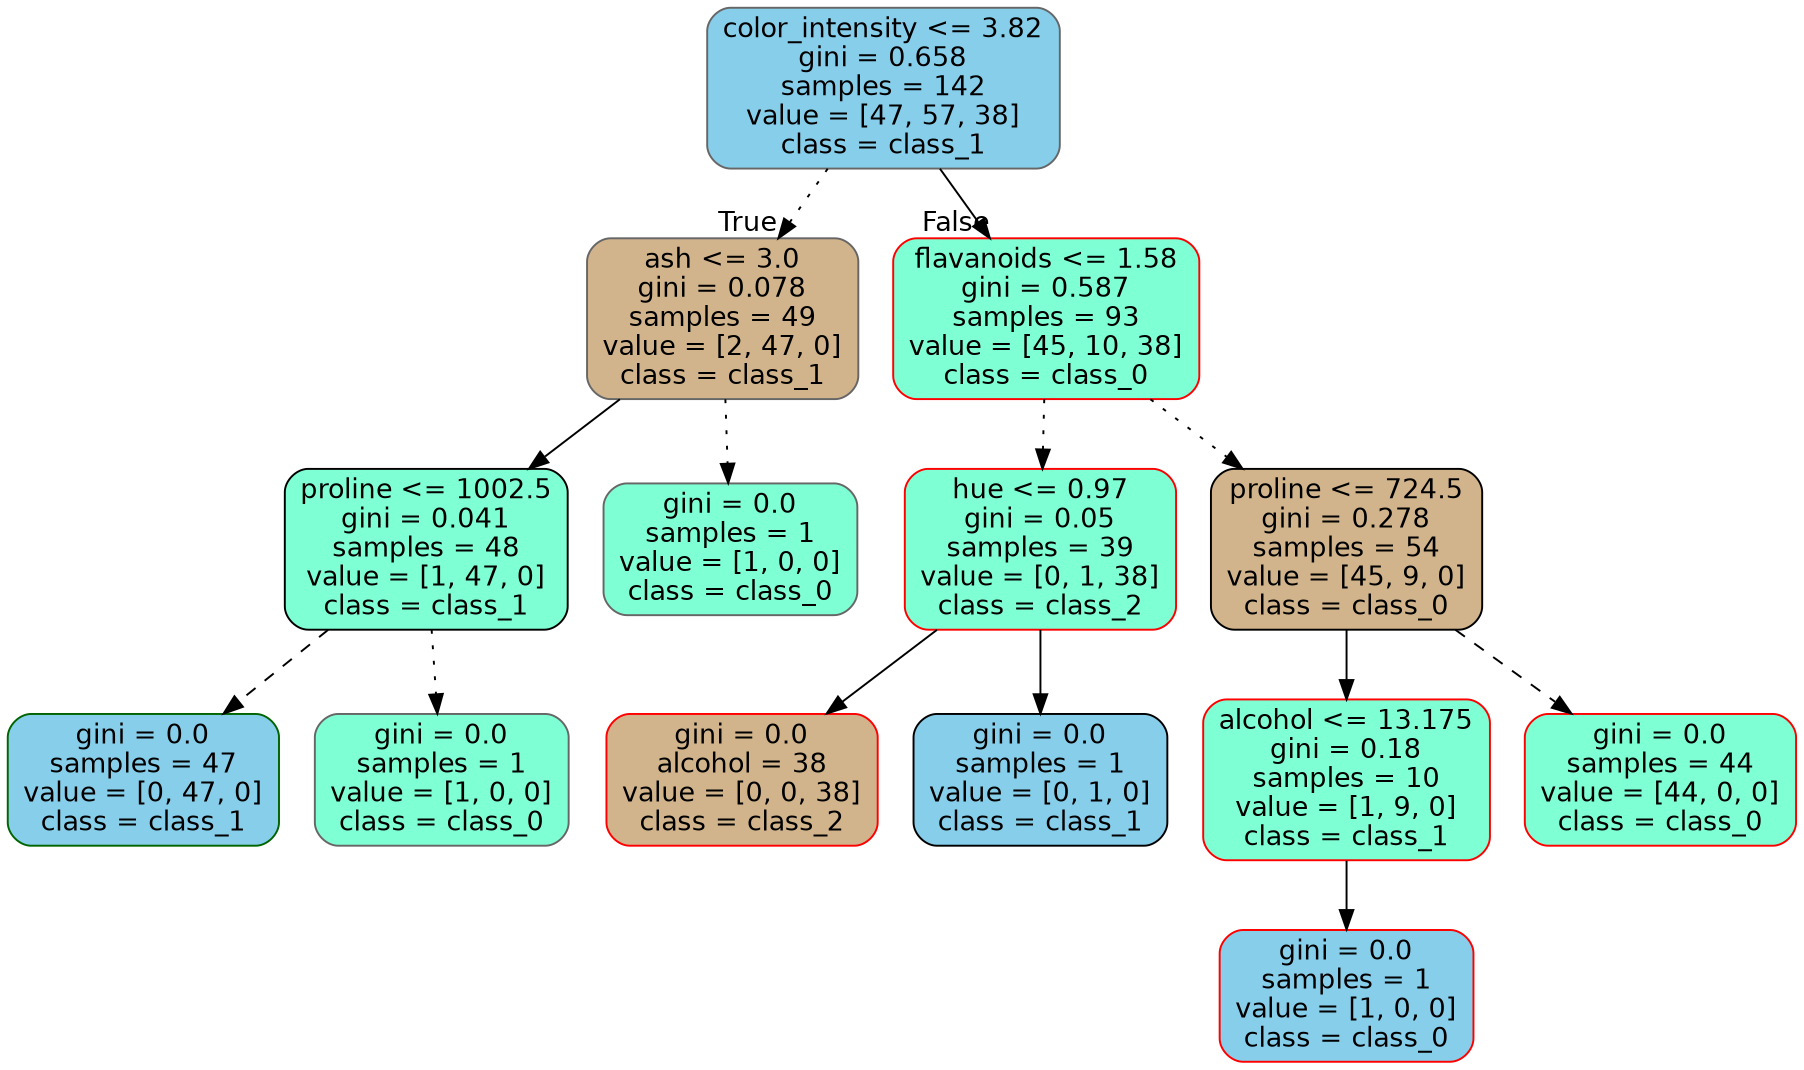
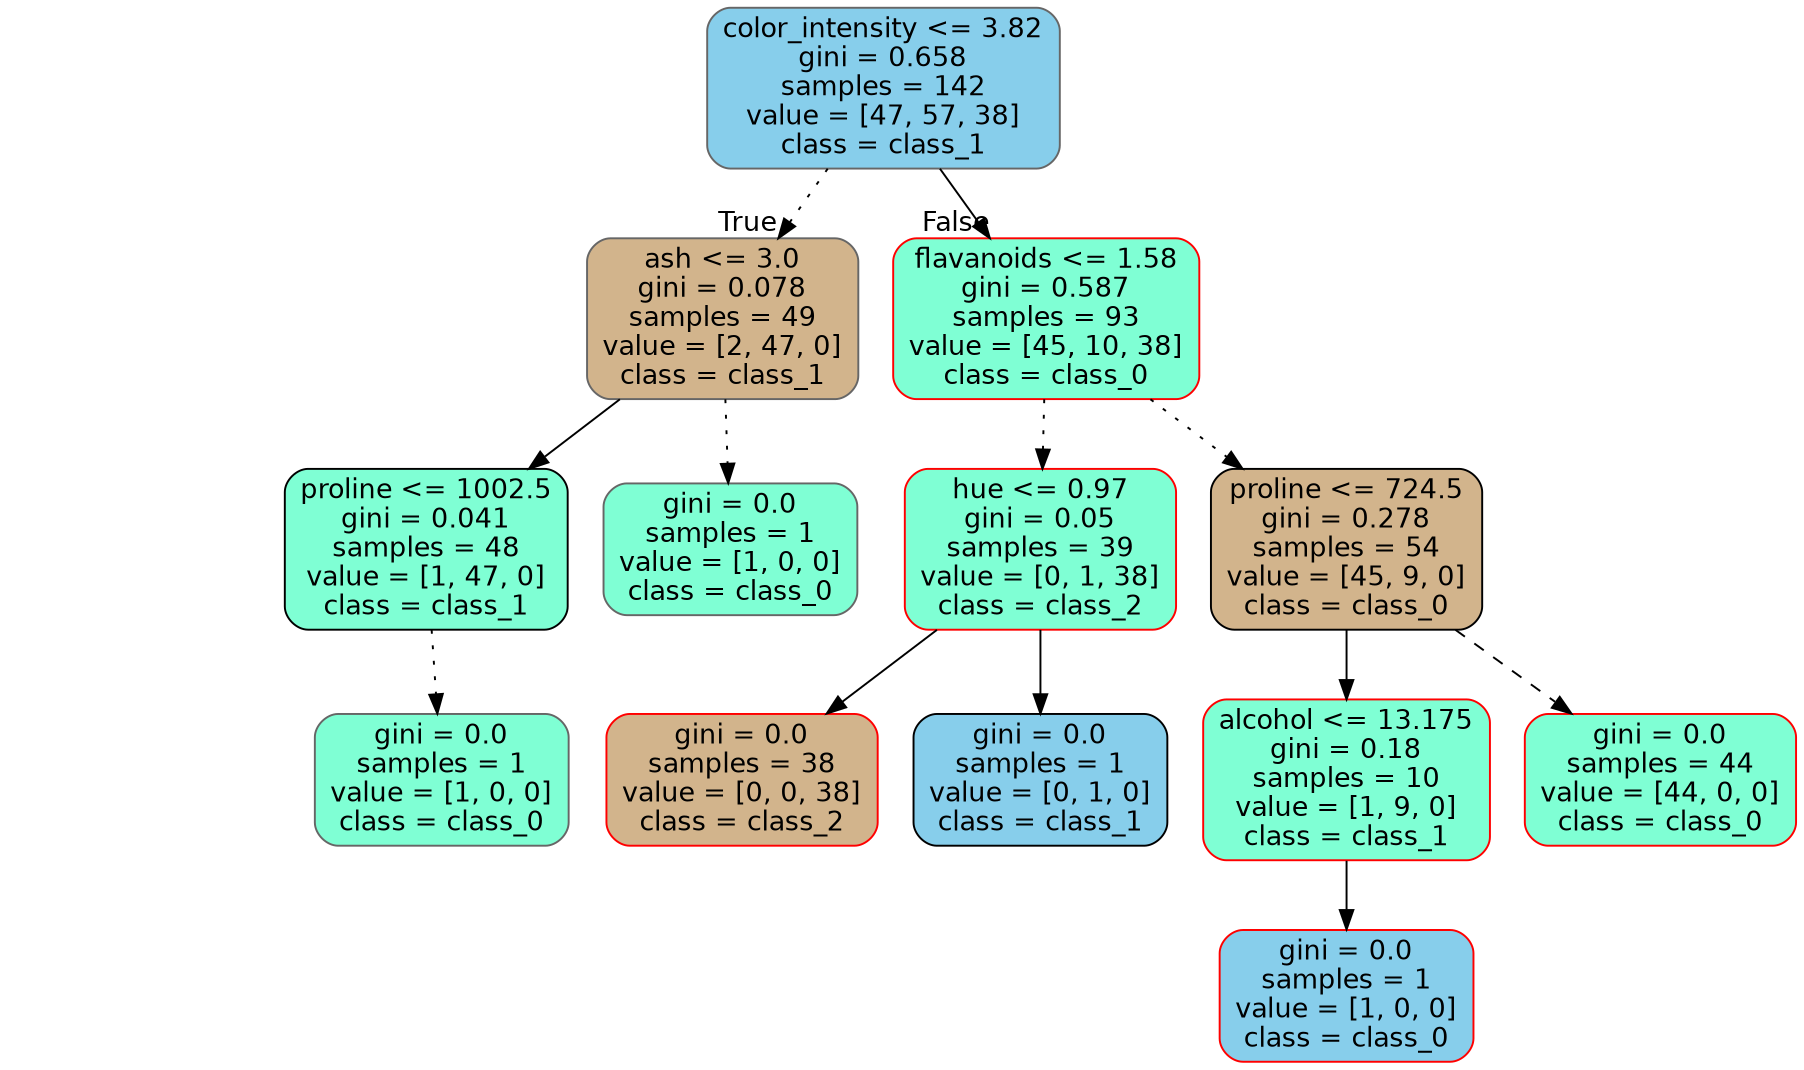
(143, 780) -> none
(742, 780) -> (742, 780)
